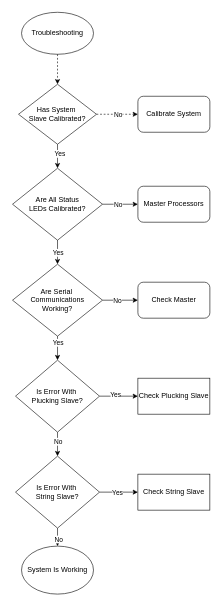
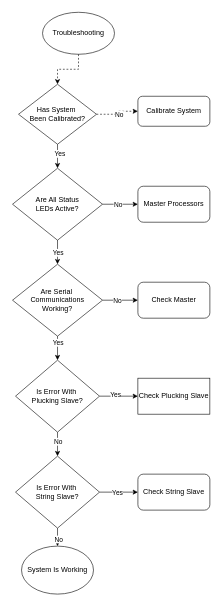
(57, 33) -> (78, 33)
(57, 114) -> (57, 114)
(174, 114) -> (174, 111)
(57, 204) -> (57, 204)
(174, 492) -> (174, 492)
